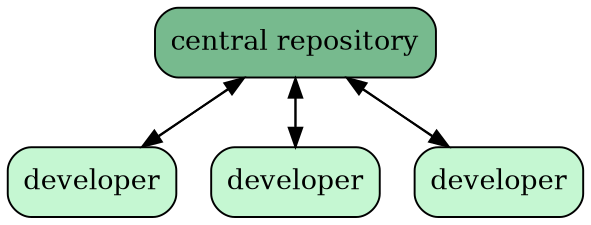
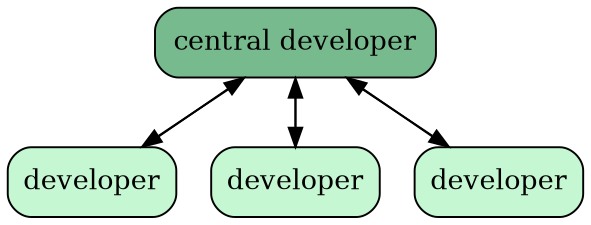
(295, 43) -> (295, 43)
